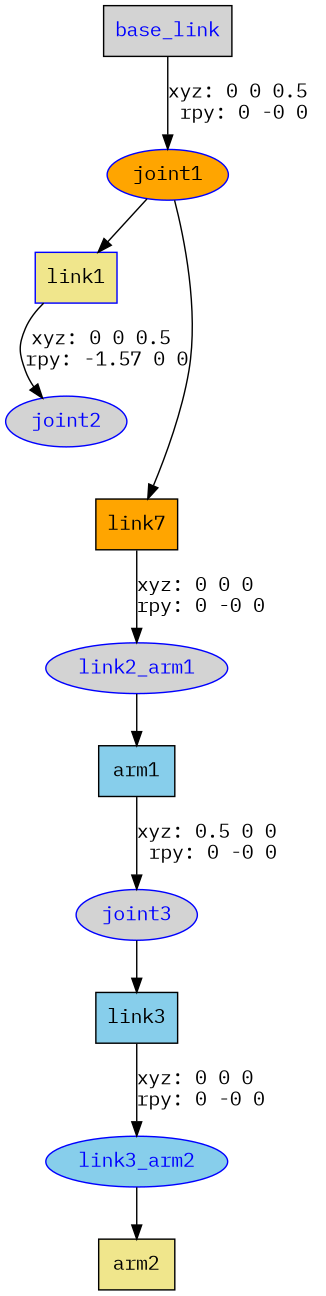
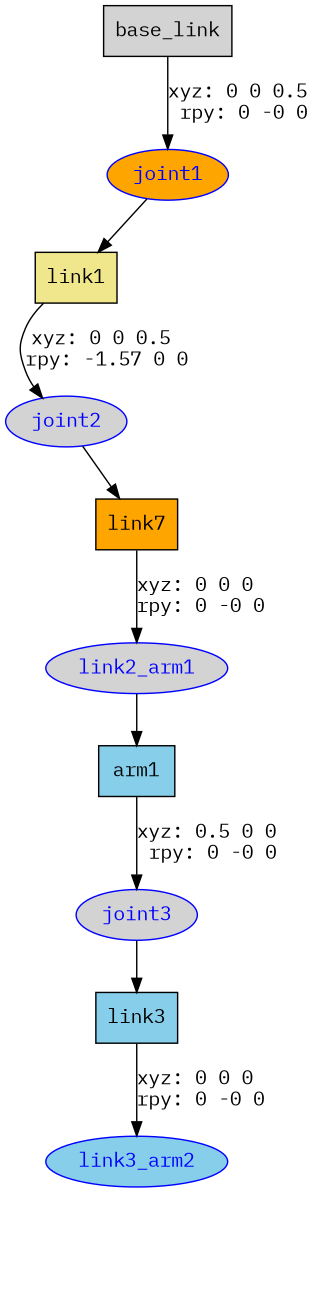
(168, 31) -> (168, 31)
(168, 175) -> (168, 175)
(76, 278) -> (76, 278)
(192, 345) -> (97, 466)
(137, 1265) -> none
